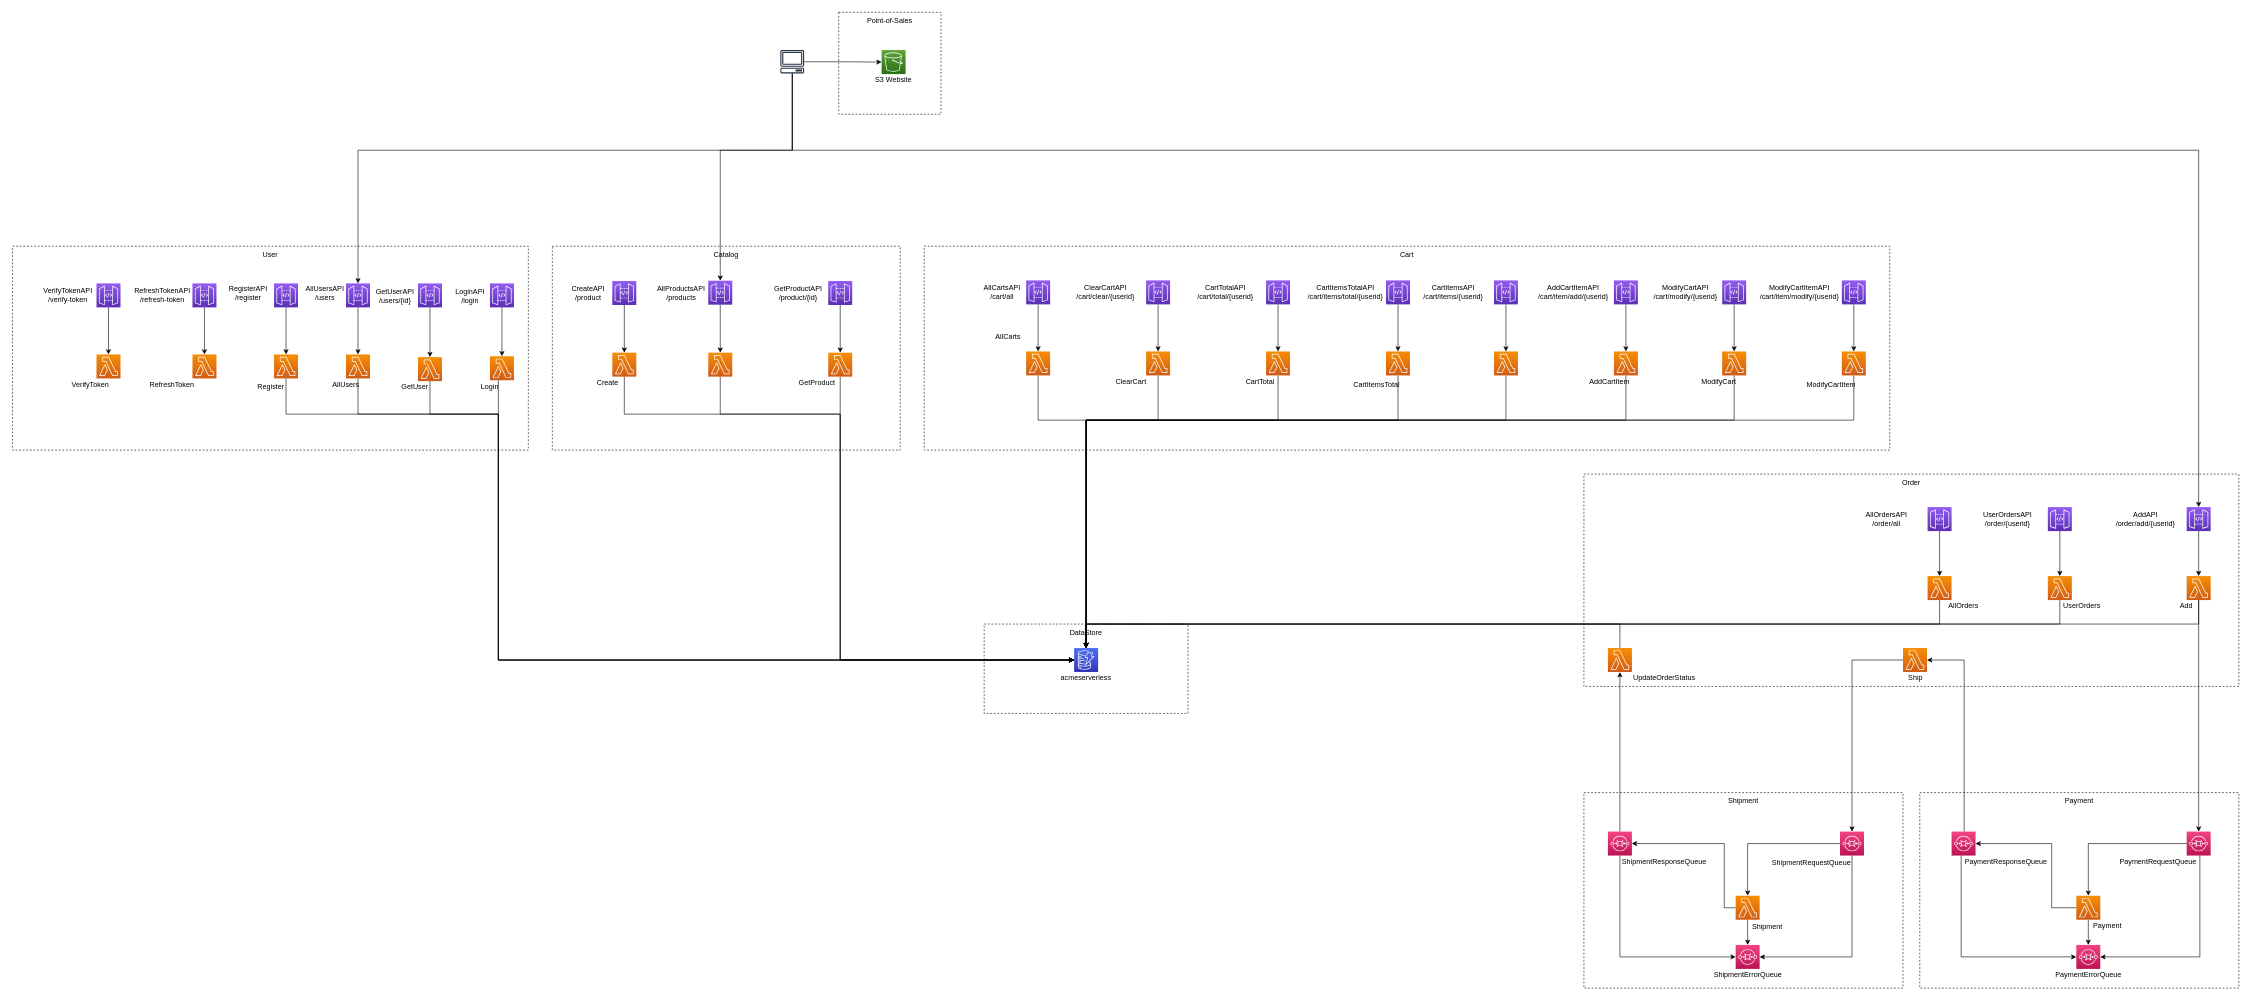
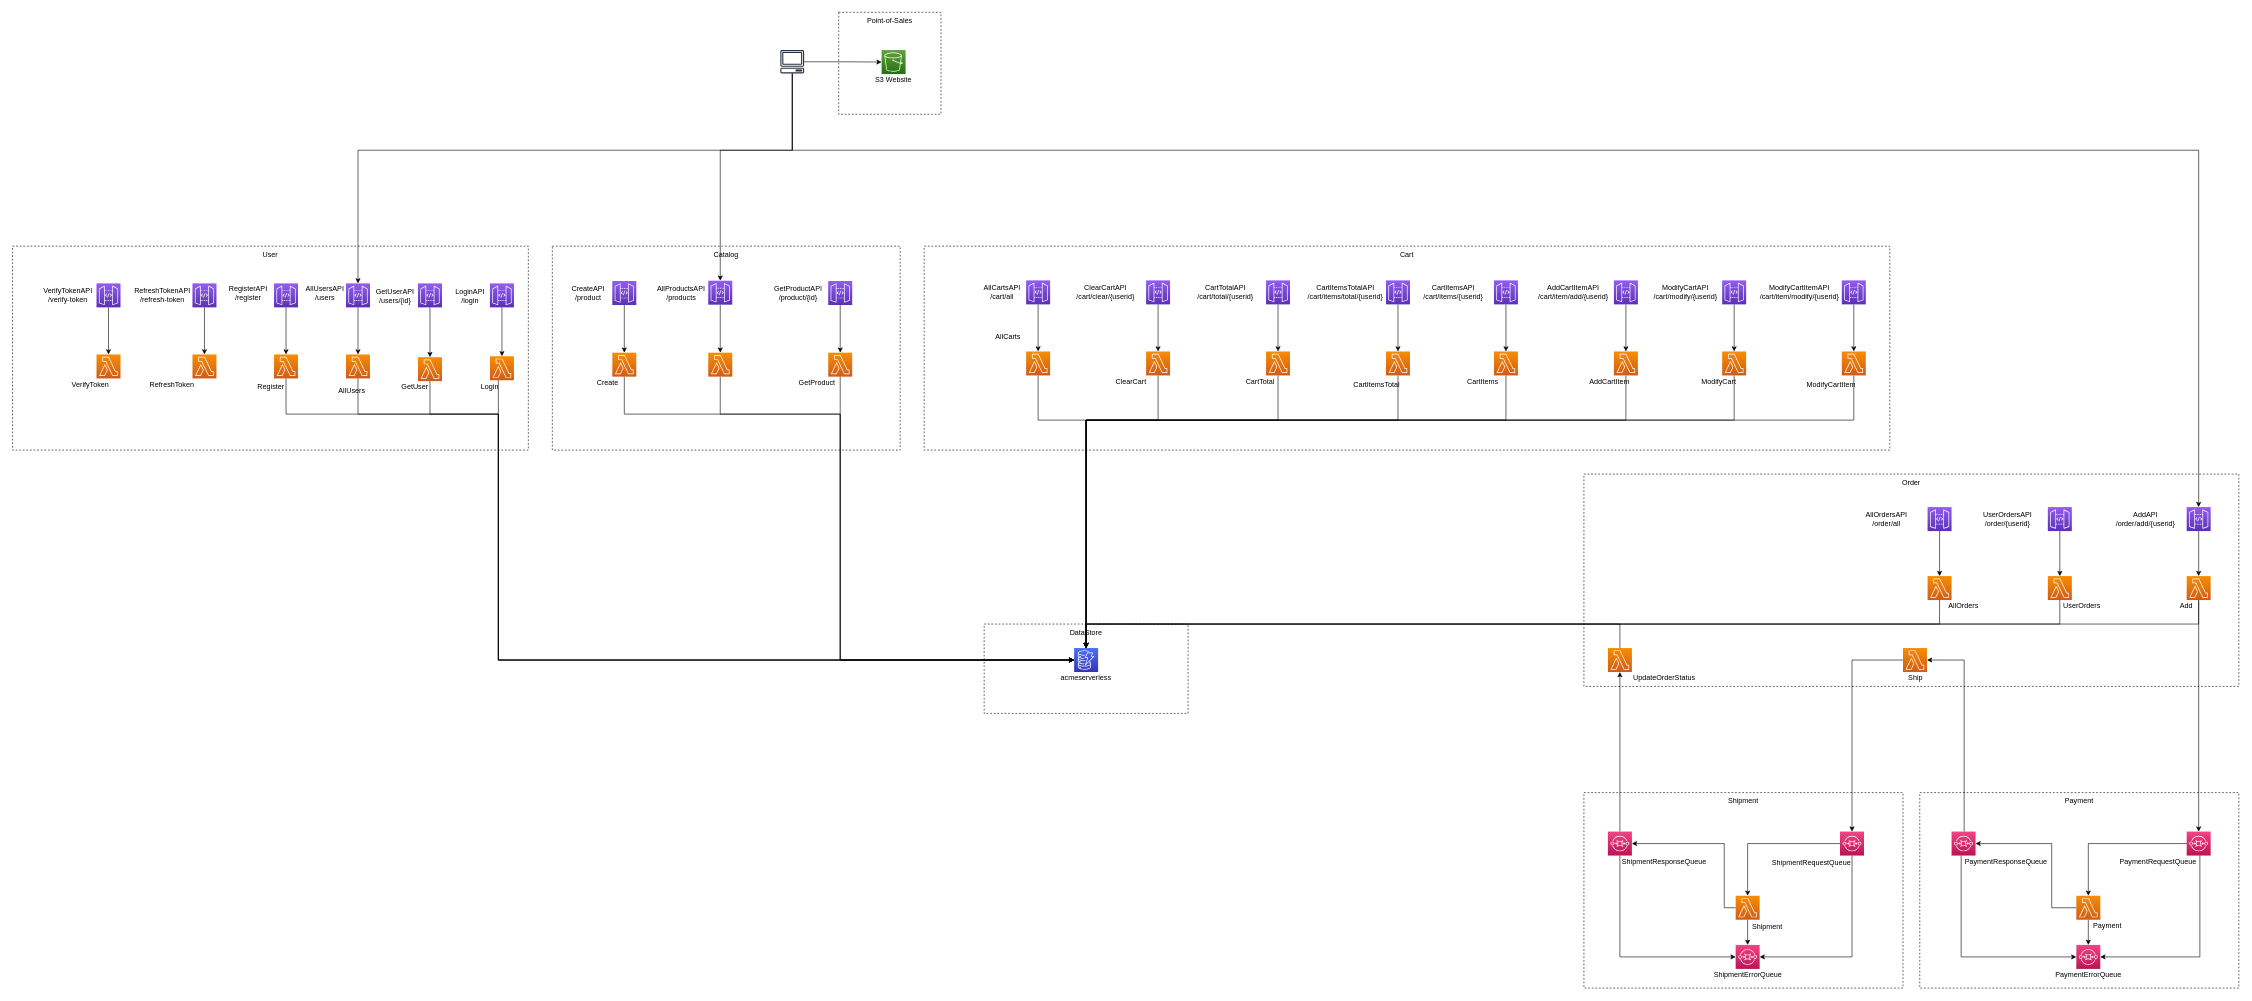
none -> (1483, 382)
(346, 385) -> (352, 391)
